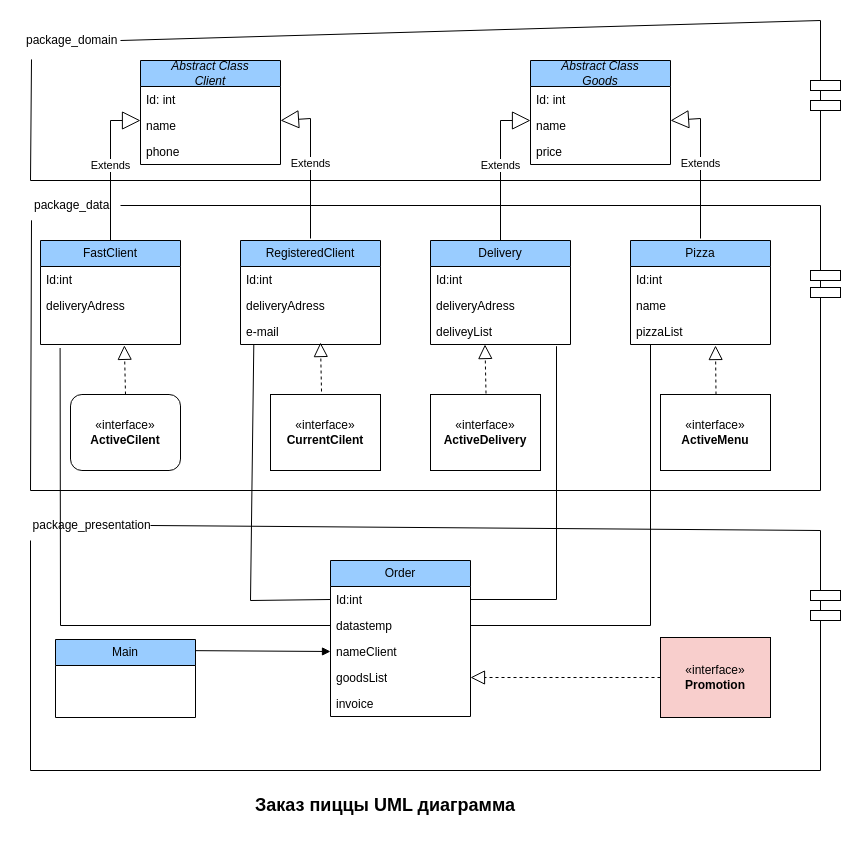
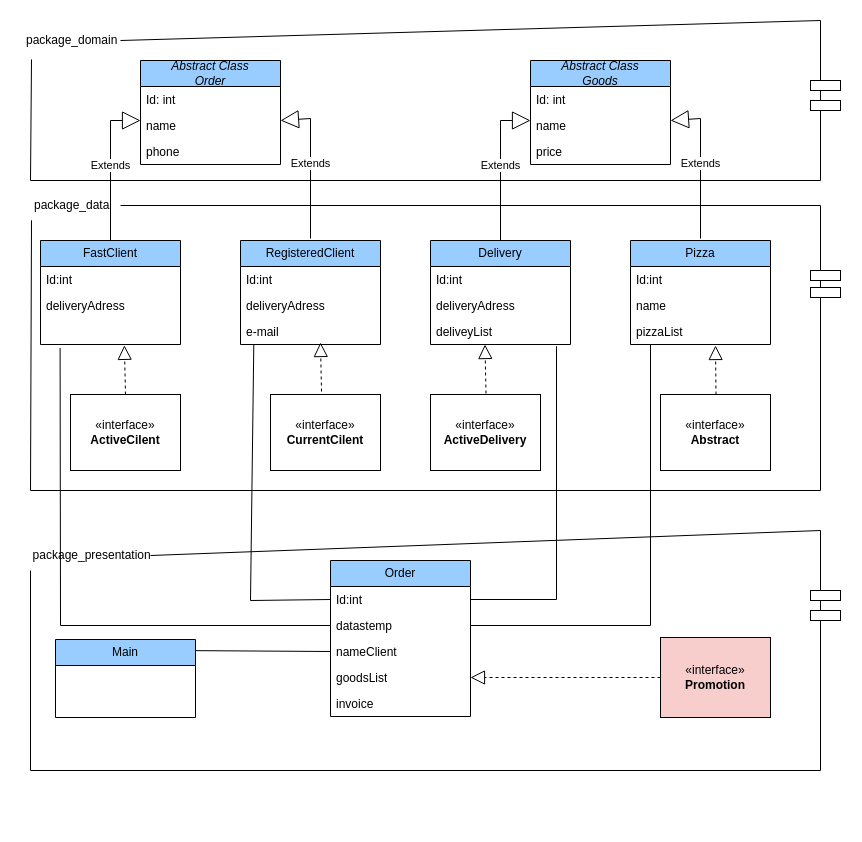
(211, 74) -> (211, 74)
(126, 433) -> (126, 433)
(716, 433) -> (716, 433)
(91, 526) -> (91, 556)
(321, 651) -> (324, 651)
(386, 806) -> none
